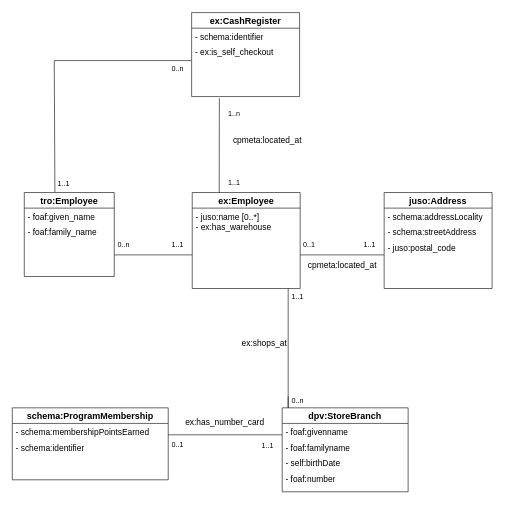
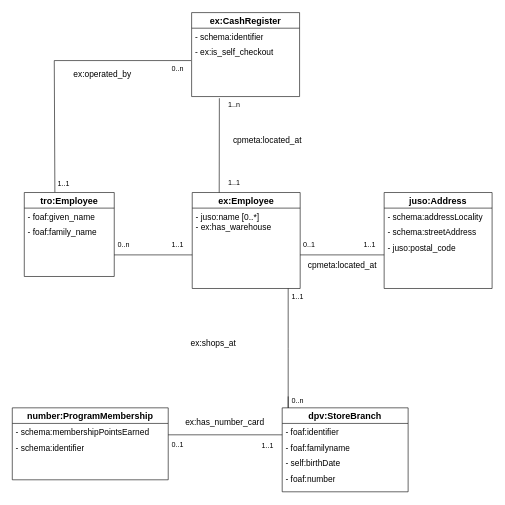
none -> (102, 74)
(237, 113) -> (237, 104)
(264, 344) -> (213, 344)
(90, 416) -> (90, 416)
(320, 433) -> (320, 433)
